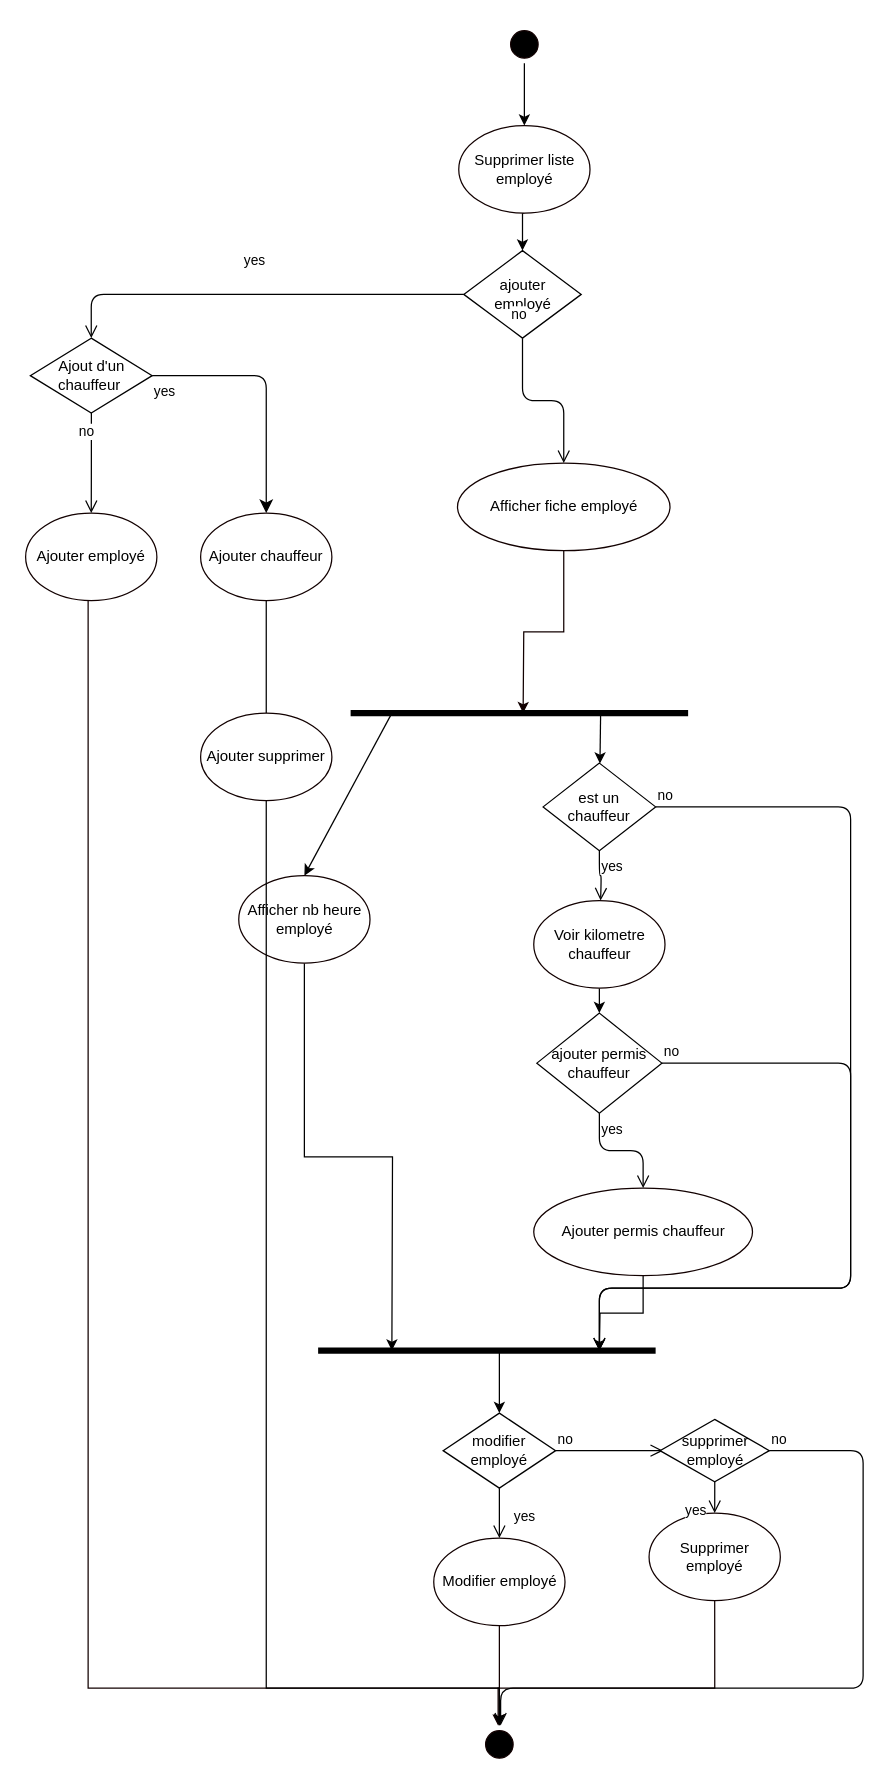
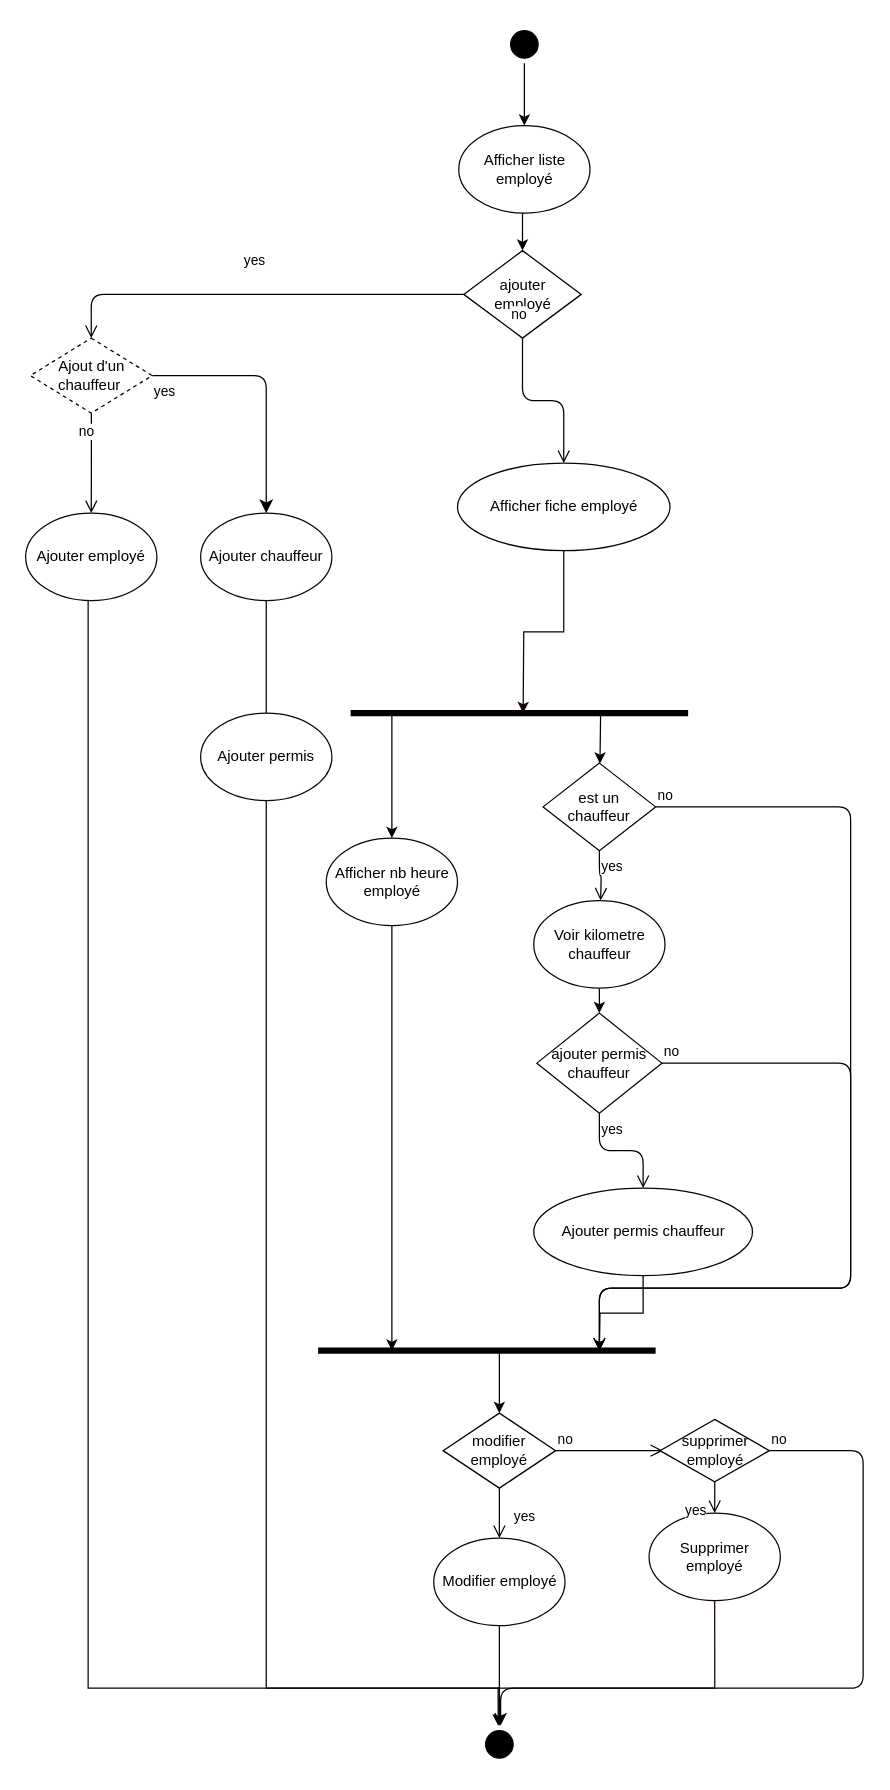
(525, 169) -> (525, 169)
(91, 376) -> (91, 376)
(266, 757) -> (266, 757)
(304, 919) -> (392, 882)
